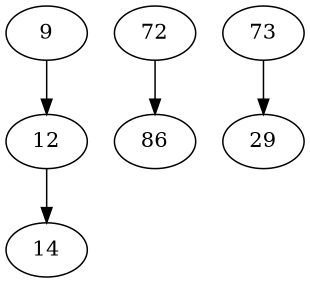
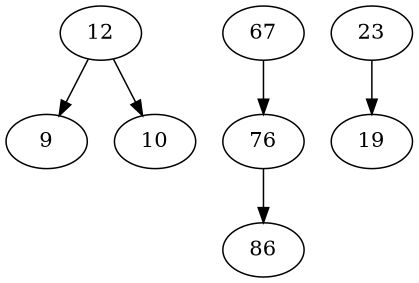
(155, 33) -> (263, 142)
none -> (263, 33)
(263, 33) -> (372, 33)
(47, 80) -> (77, 81)
(263, 142) -> (372, 142)
(47, 250) -> (155, 142)
